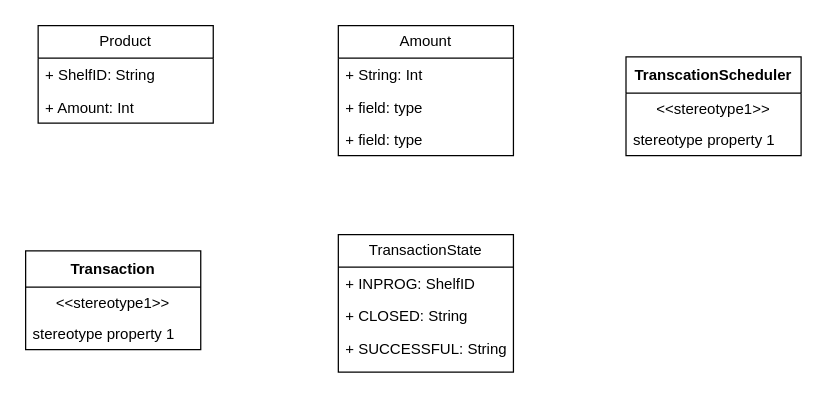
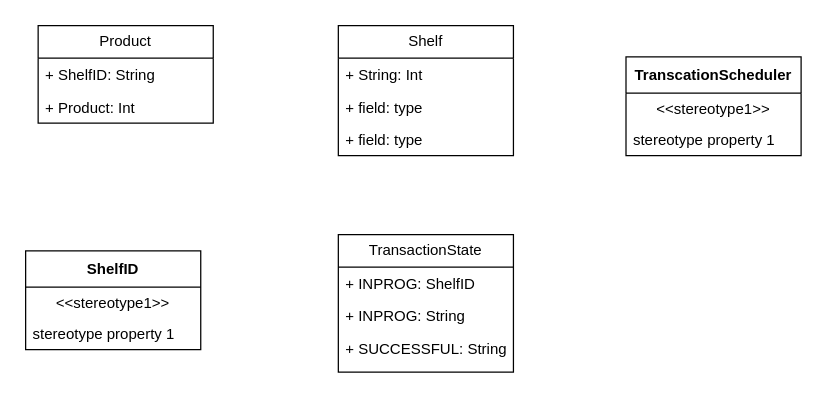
(426, 42) -> (426, 42)
(94, 108) -> (99, 108)
(113, 269) -> (113, 269)
(405, 317) -> (405, 317)
